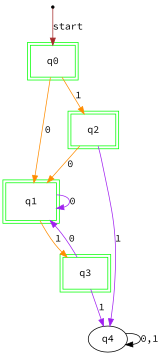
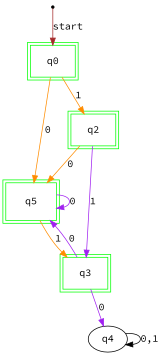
(31, 202) -> (31, 202)
(114, 232) -> (90, 198)
(102, 308) -> (102, 308)
